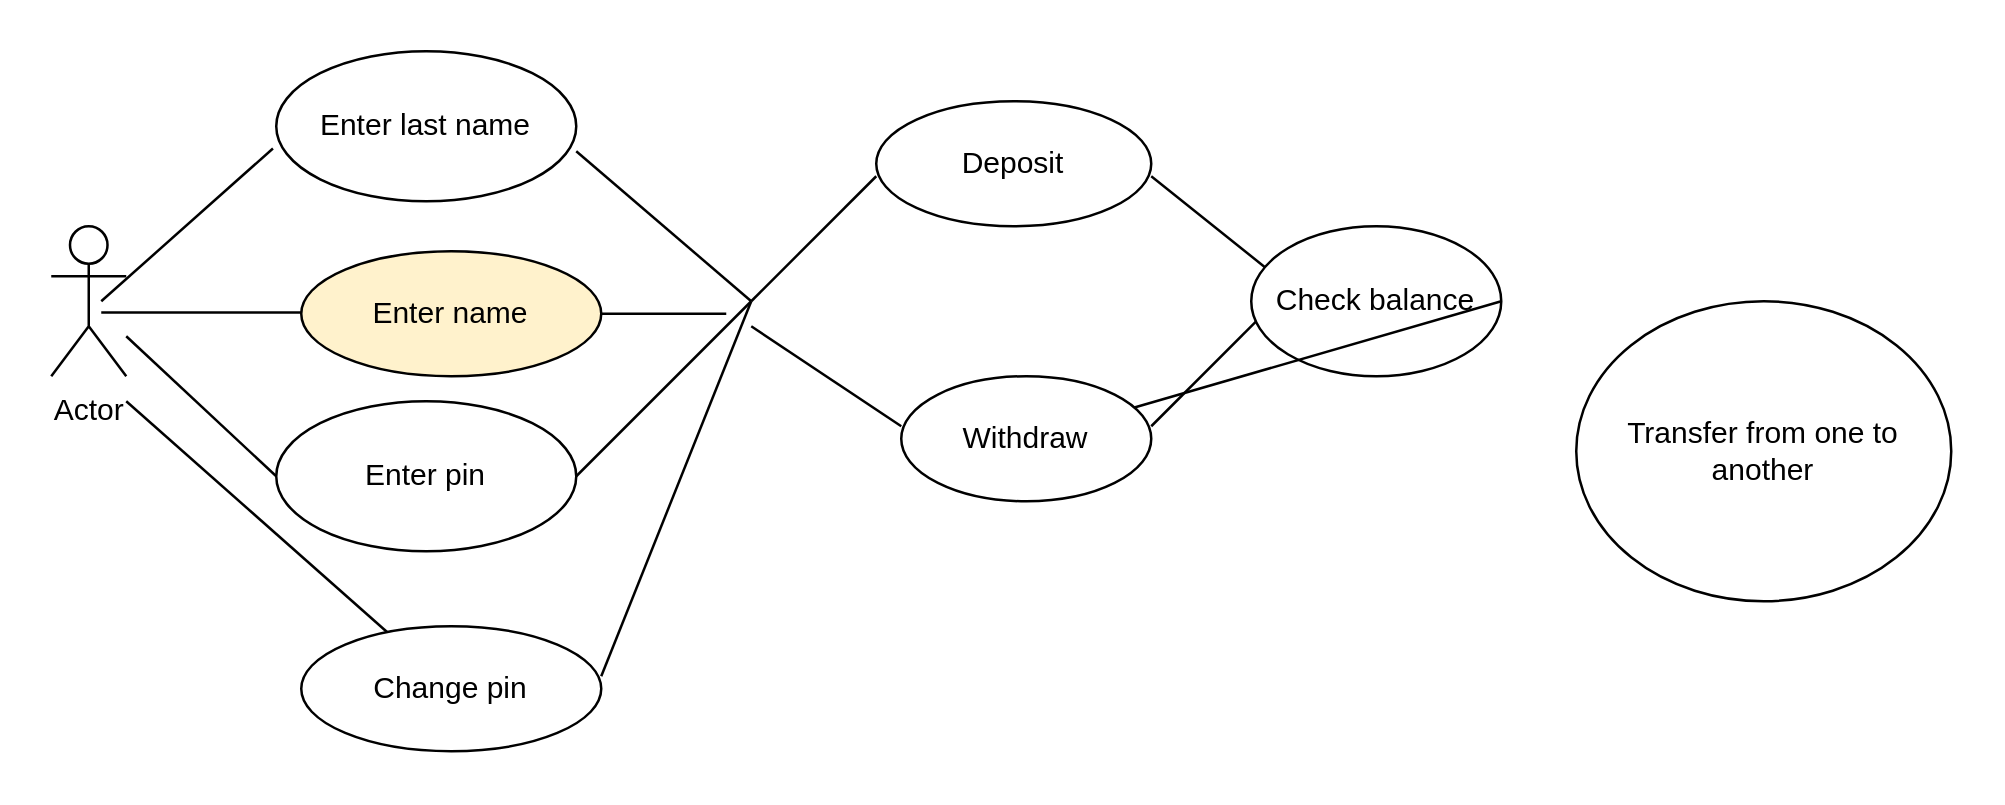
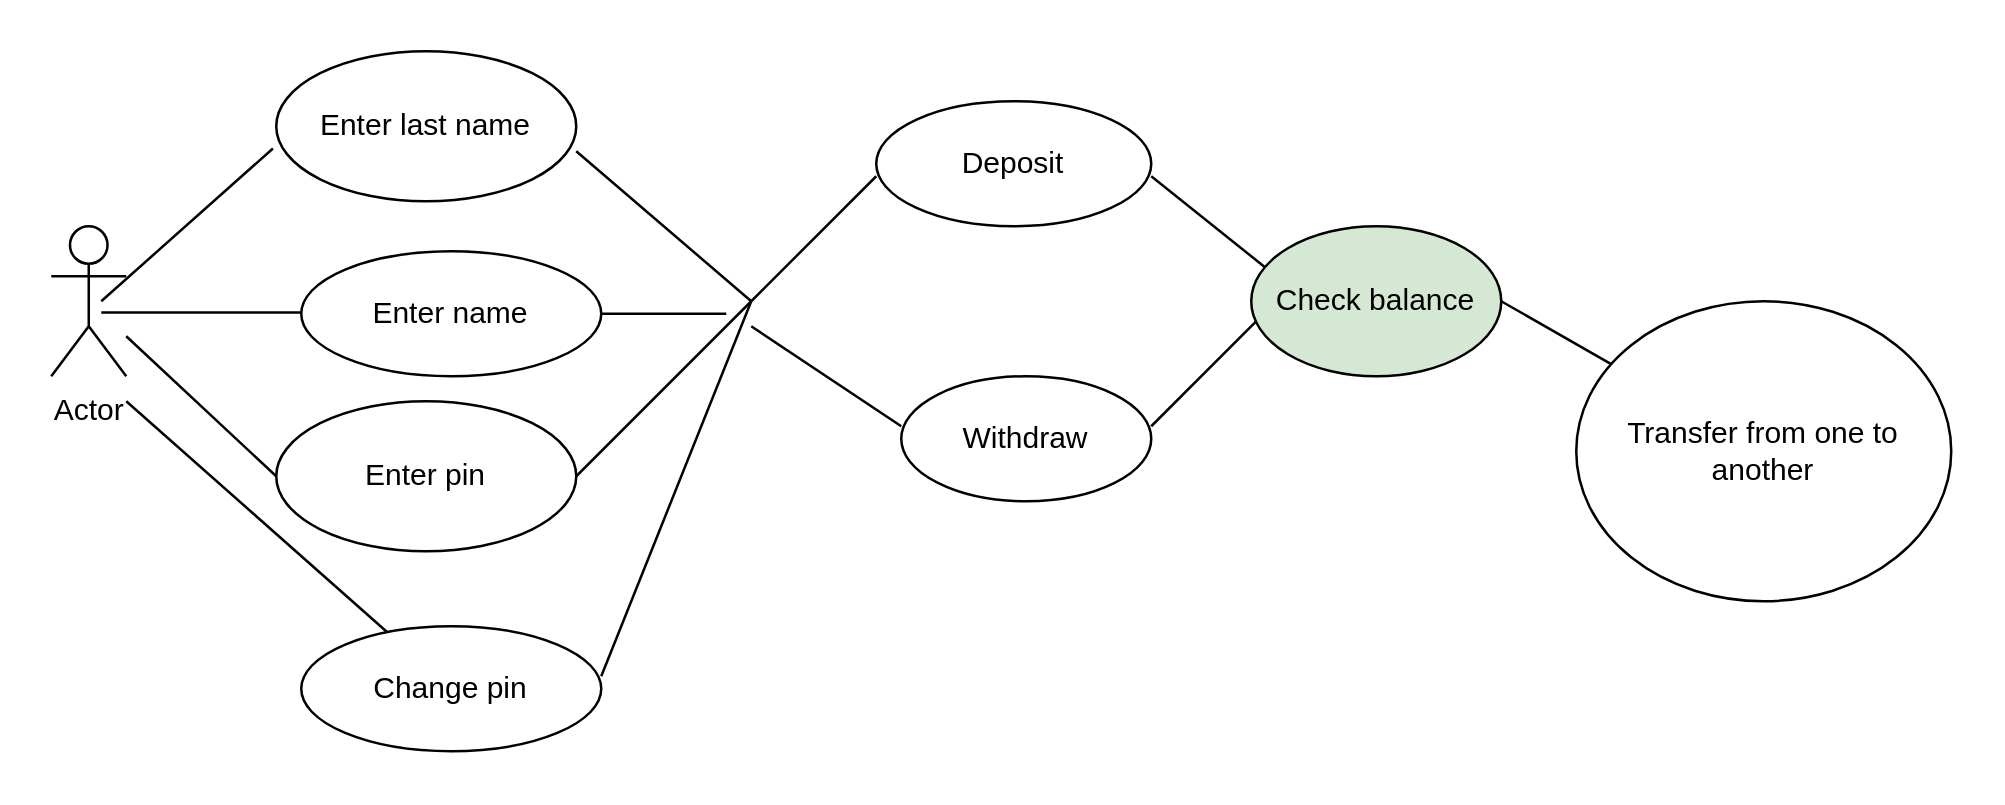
(1376, 301) -> (1376, 301)
(451, 314) -> (451, 314)
(1347, 346) -> (1556, 333)
